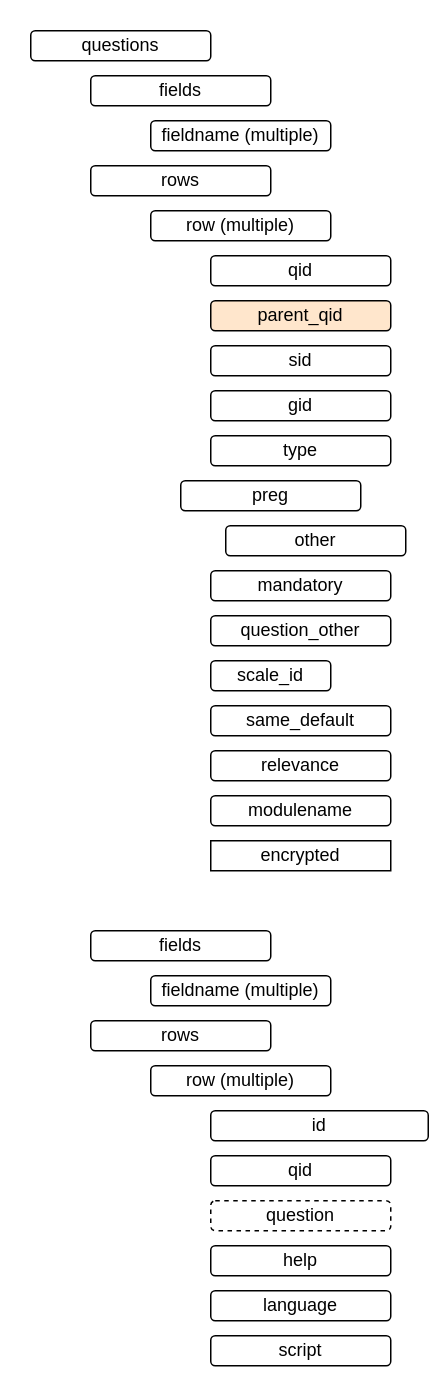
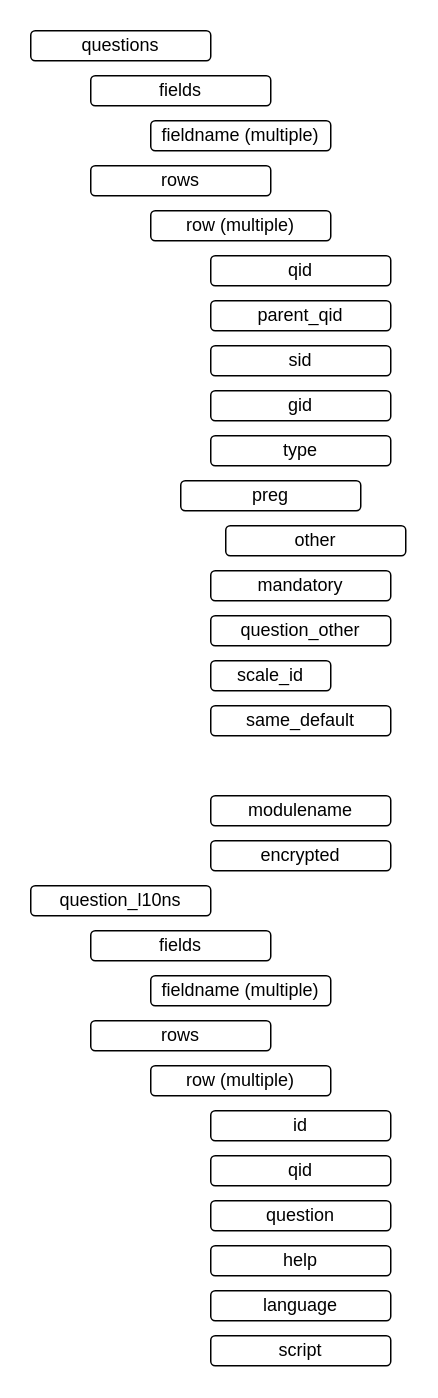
(301, 316) -> (301, 316)
(301, 766) -> none
(301, 856) -> (301, 856)
none -> (121, 901)
(320, 1126) -> (301, 1126)
(301, 1216) -> (301, 1216)
